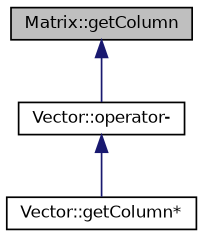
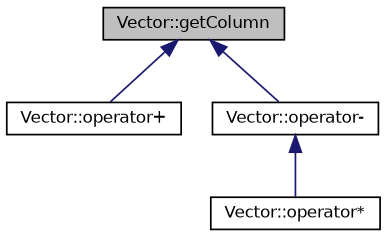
(102, 24) -> (194, 24)
none -> (94, 119)
(102, 213) -> (295, 213)
